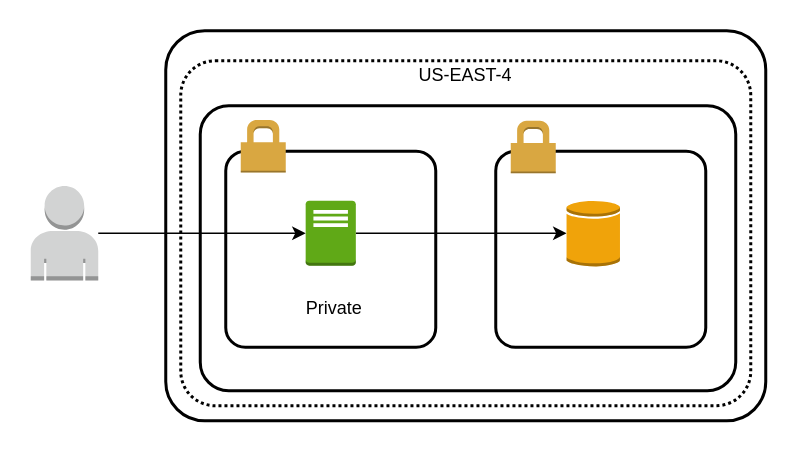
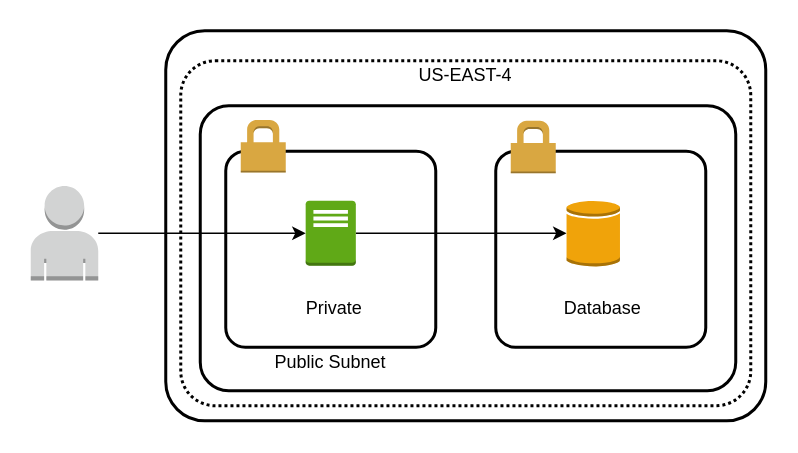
none -> (603, 308)
none -> (331, 362)
